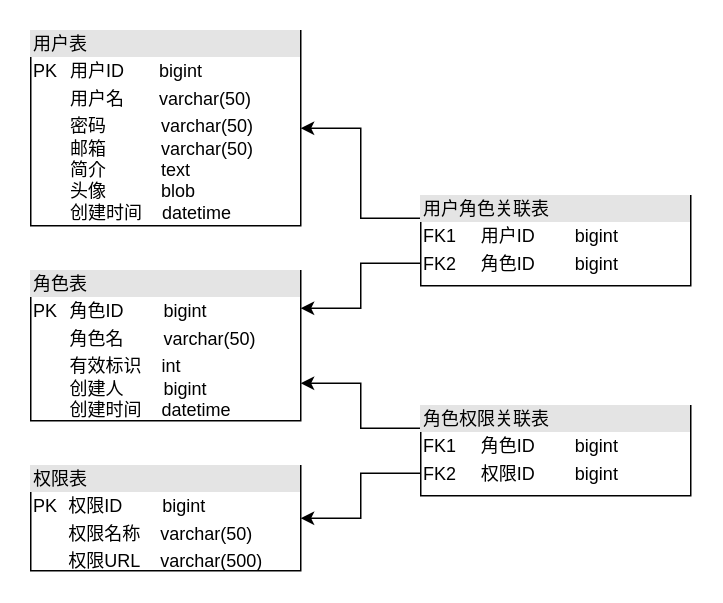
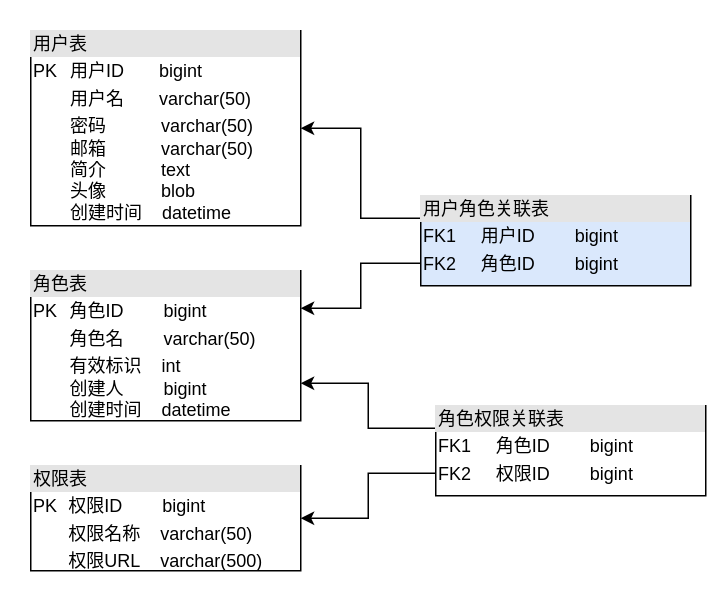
(556, 241) -> (556, 241)
(556, 451) -> (571, 451)
